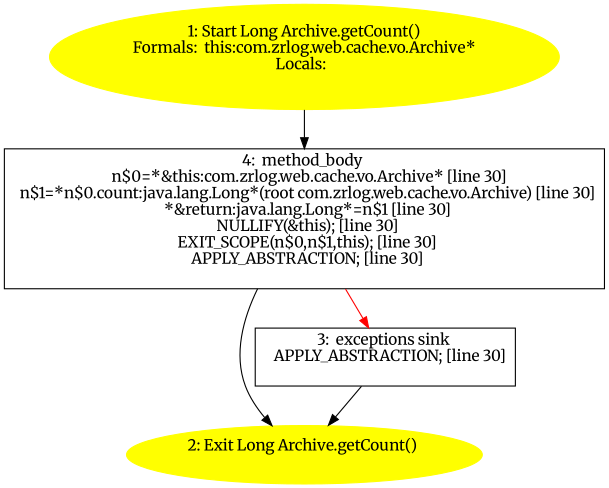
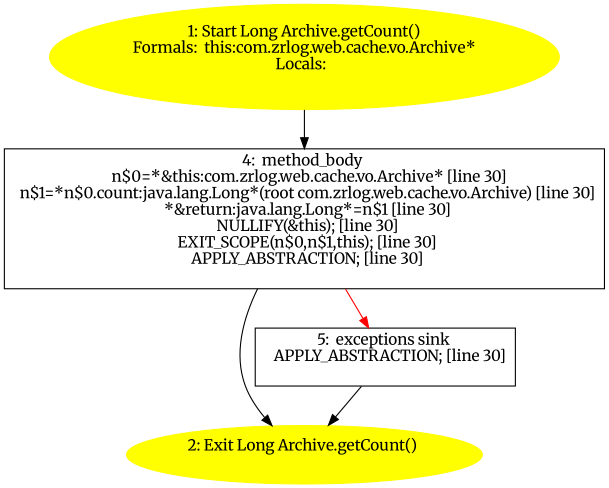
(385, 357) -> (385, 357)
